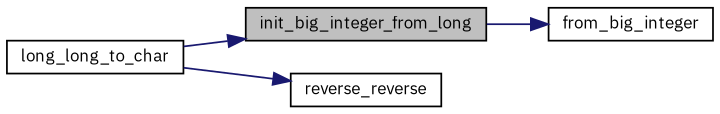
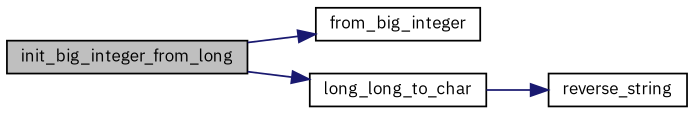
(206, 44) -> (270, 74)
(366, 90) -> (618, 90)
